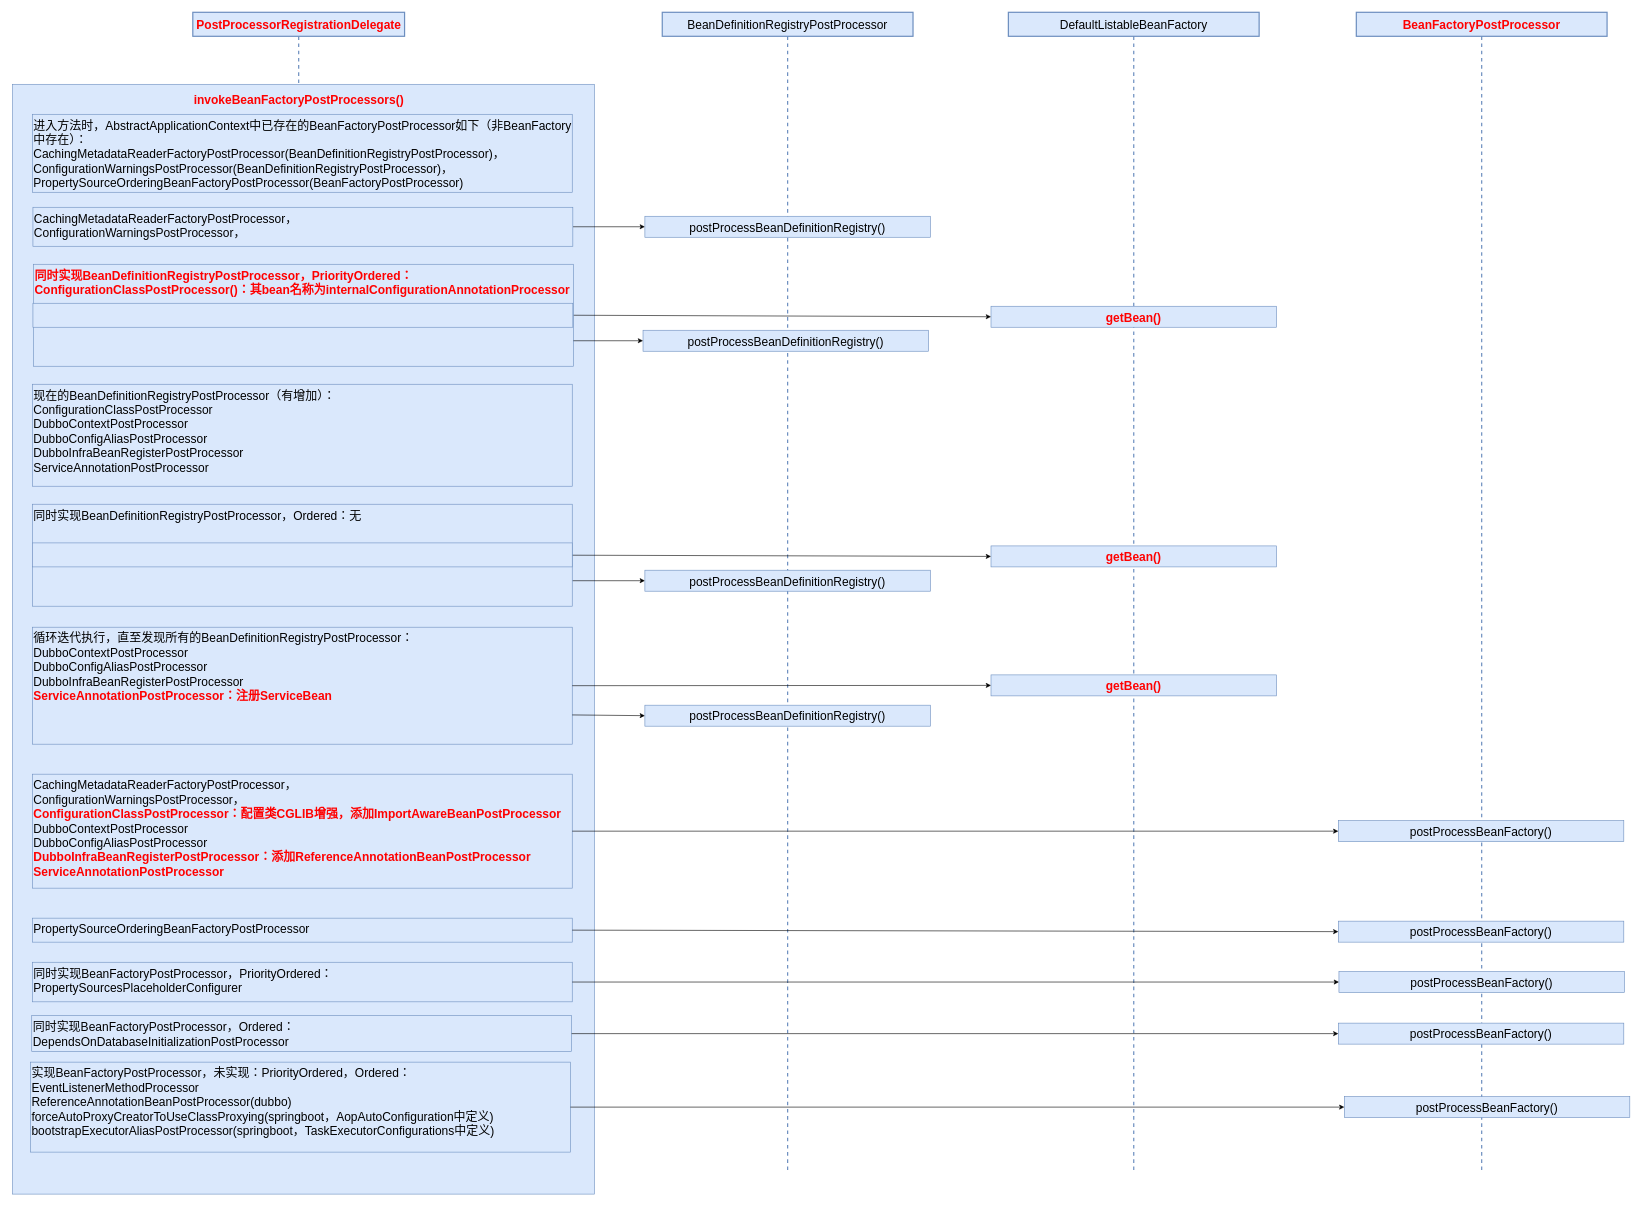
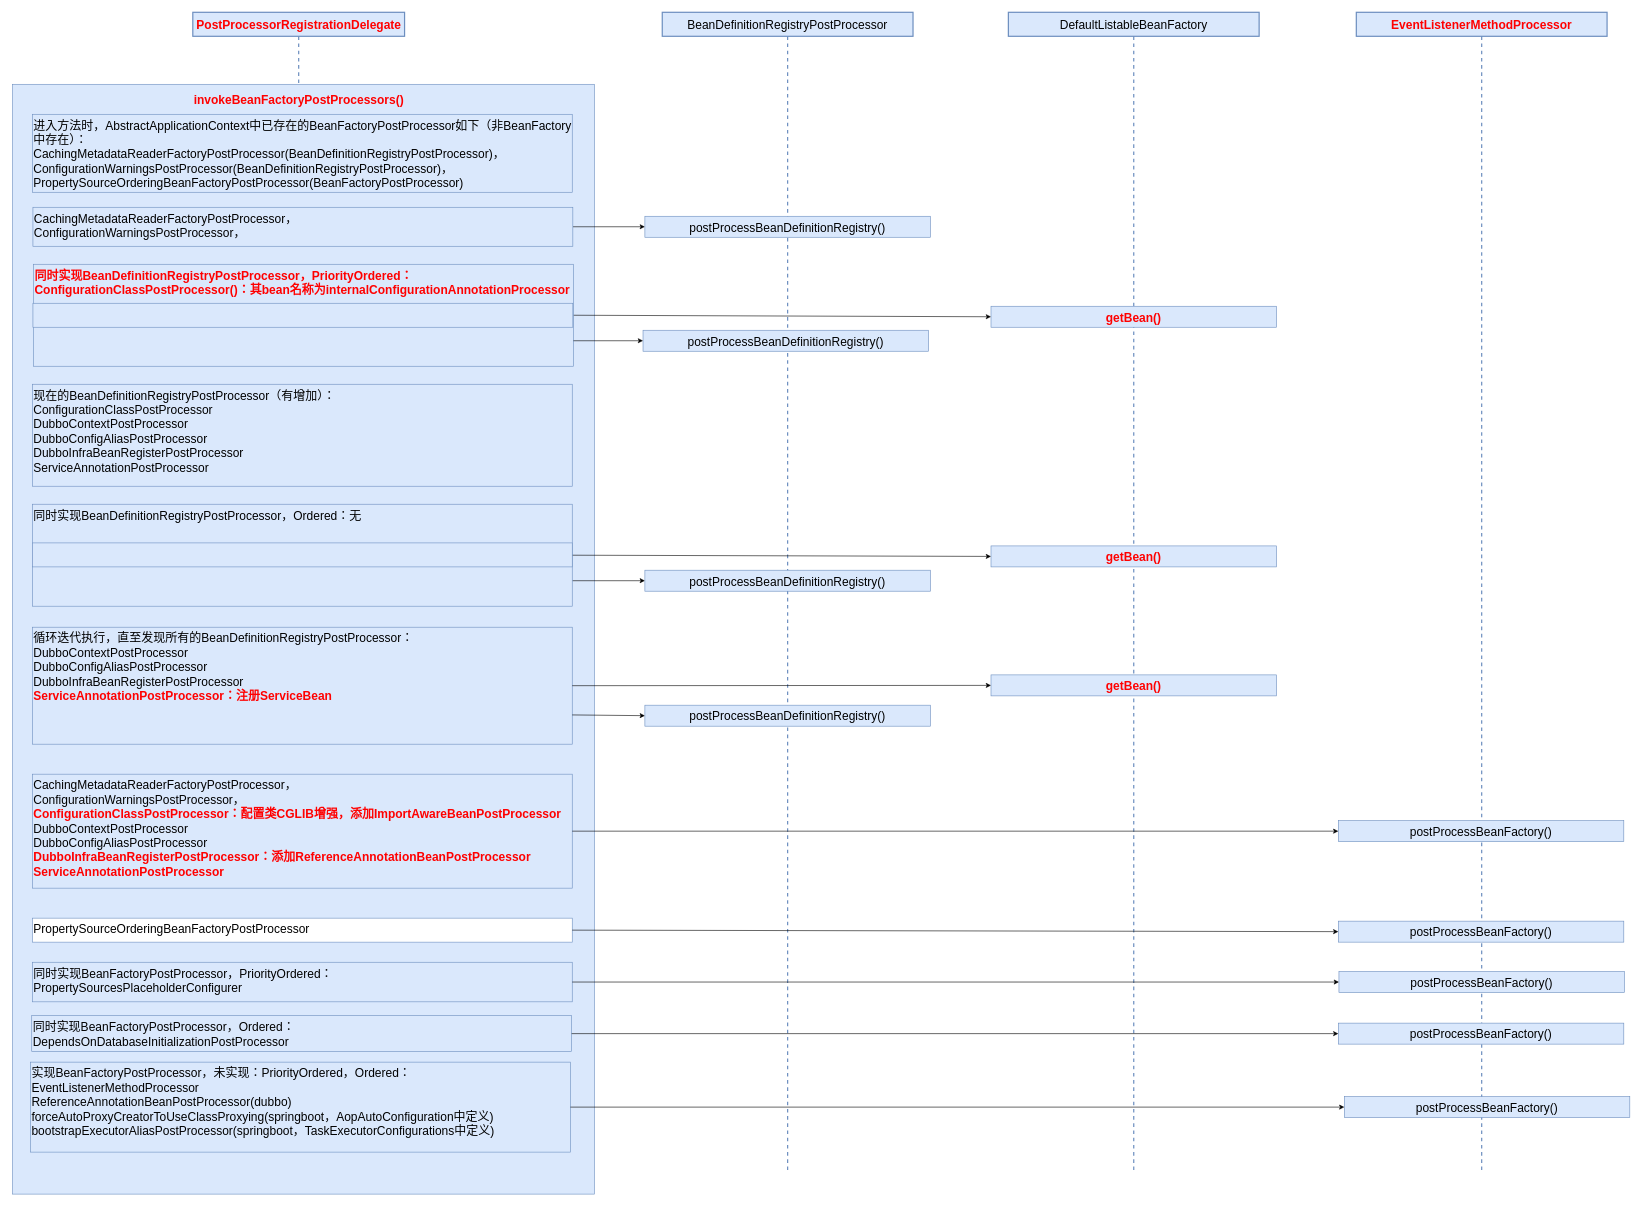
(1482, 24) -> (1482, 24)
(302, 930) -> (302, 930)
